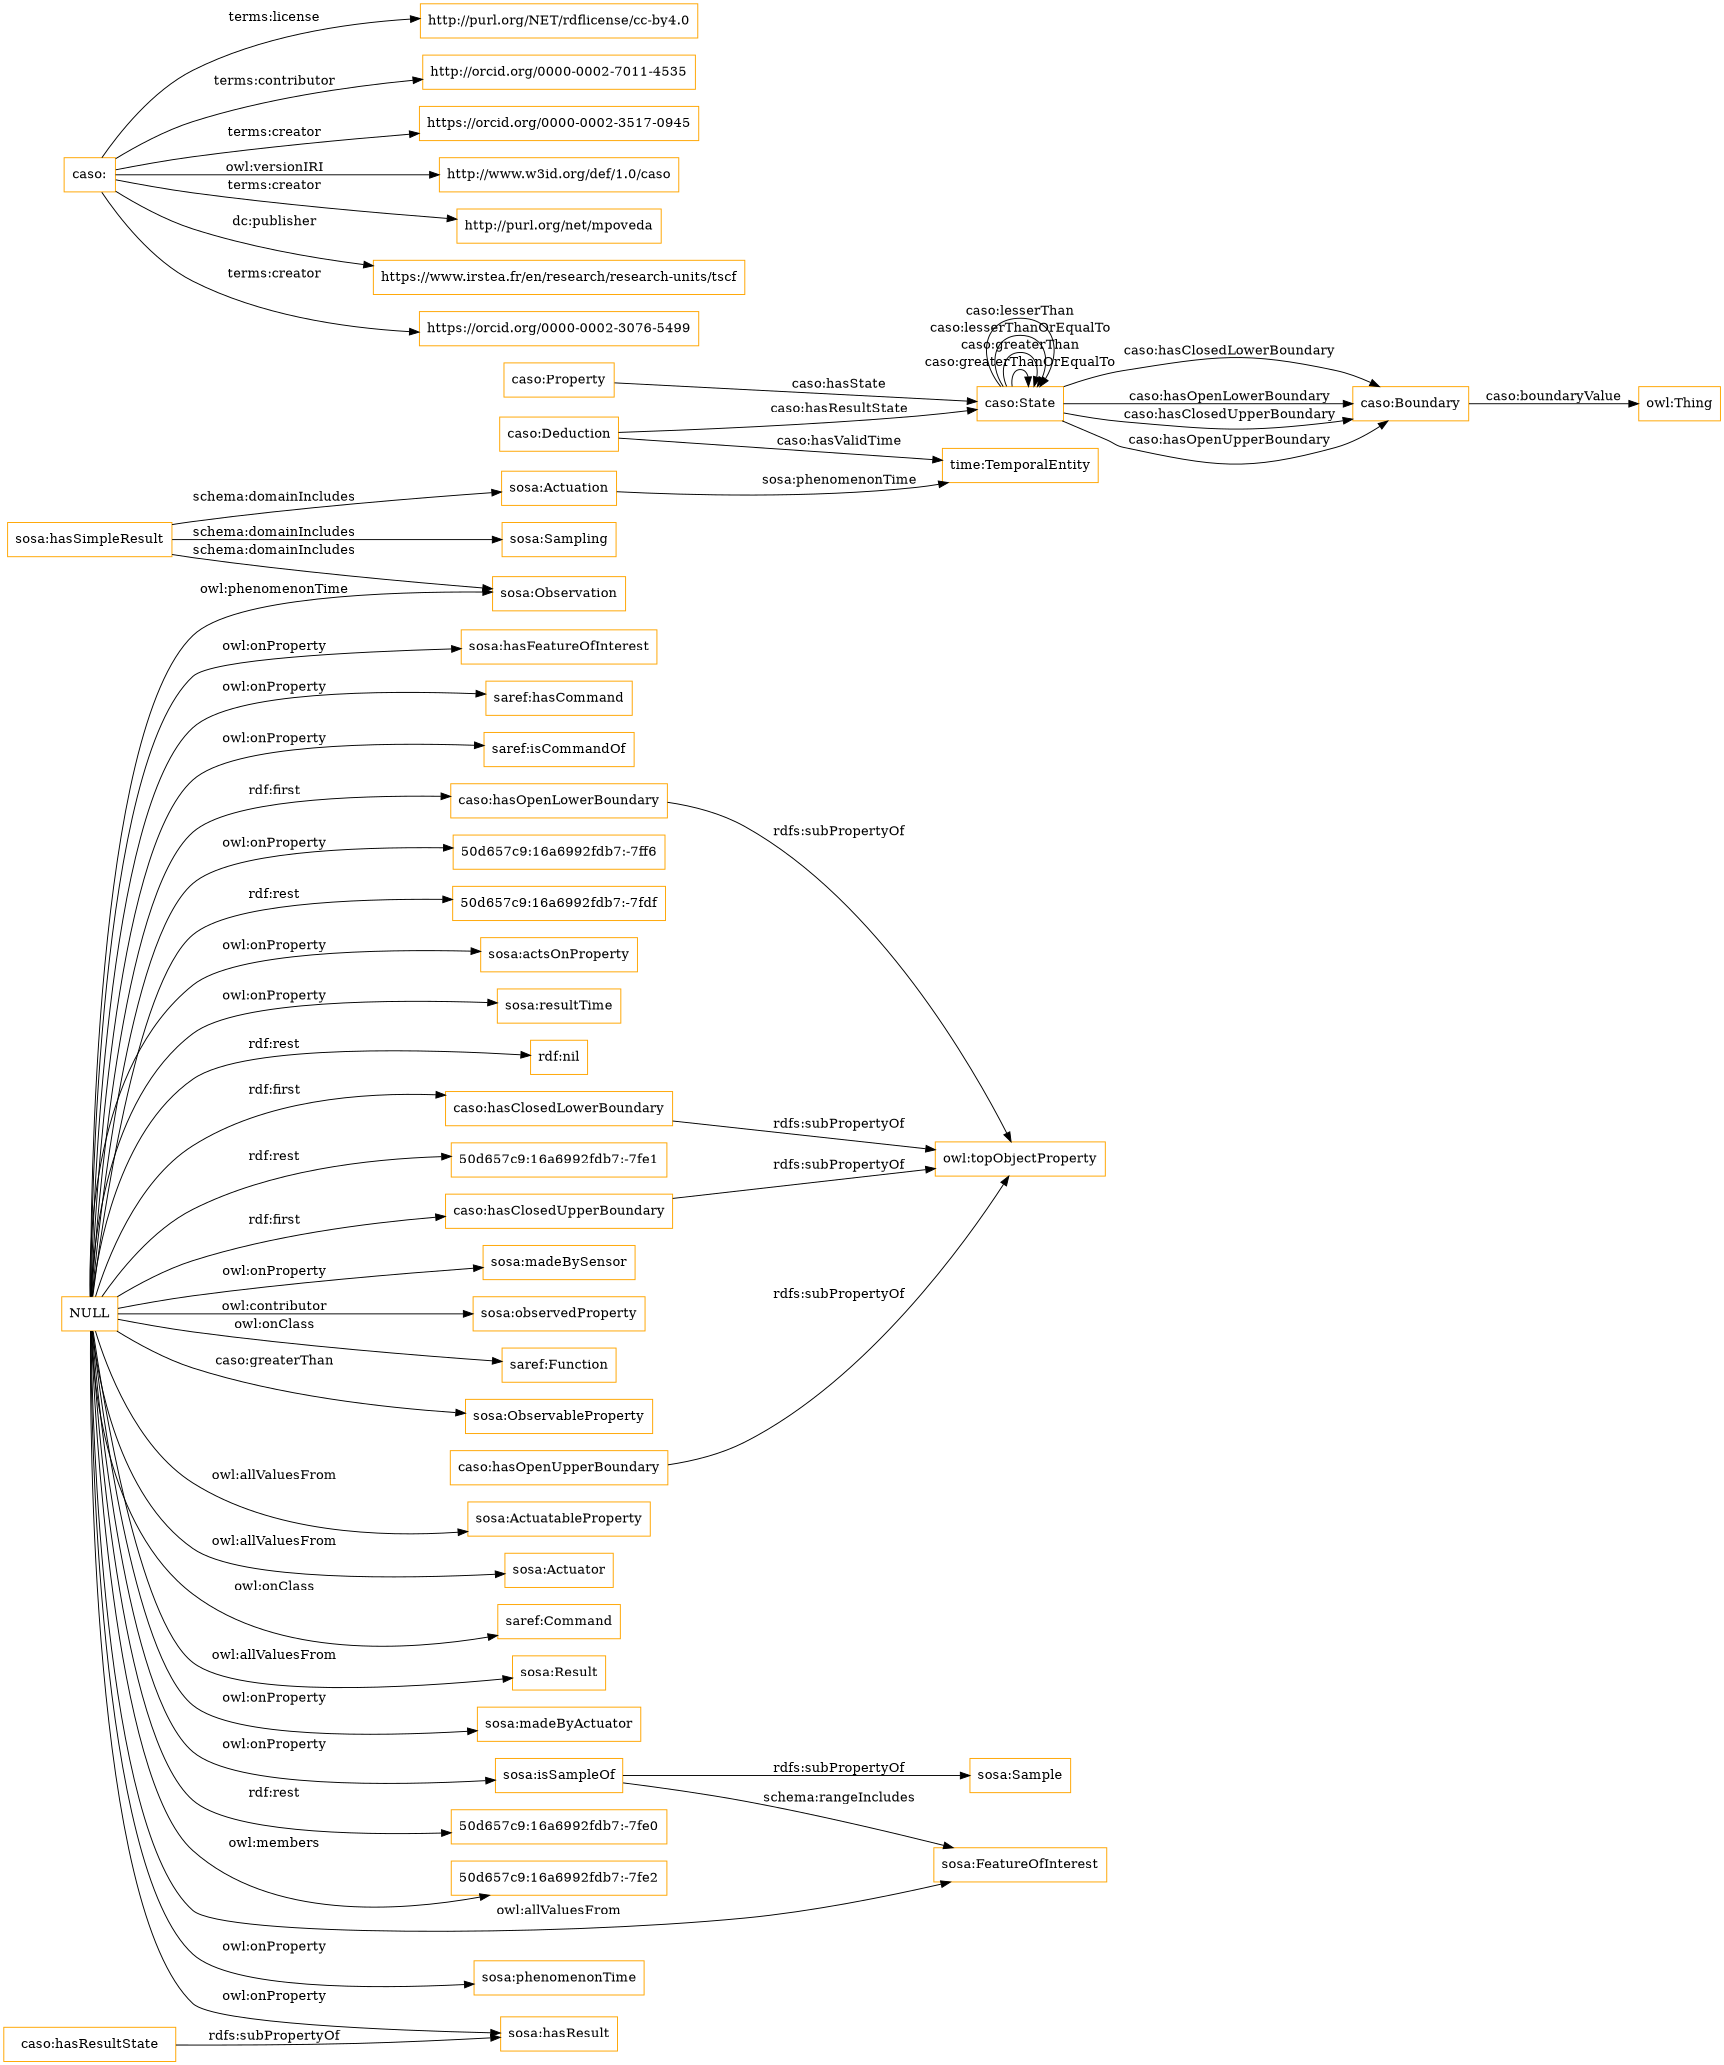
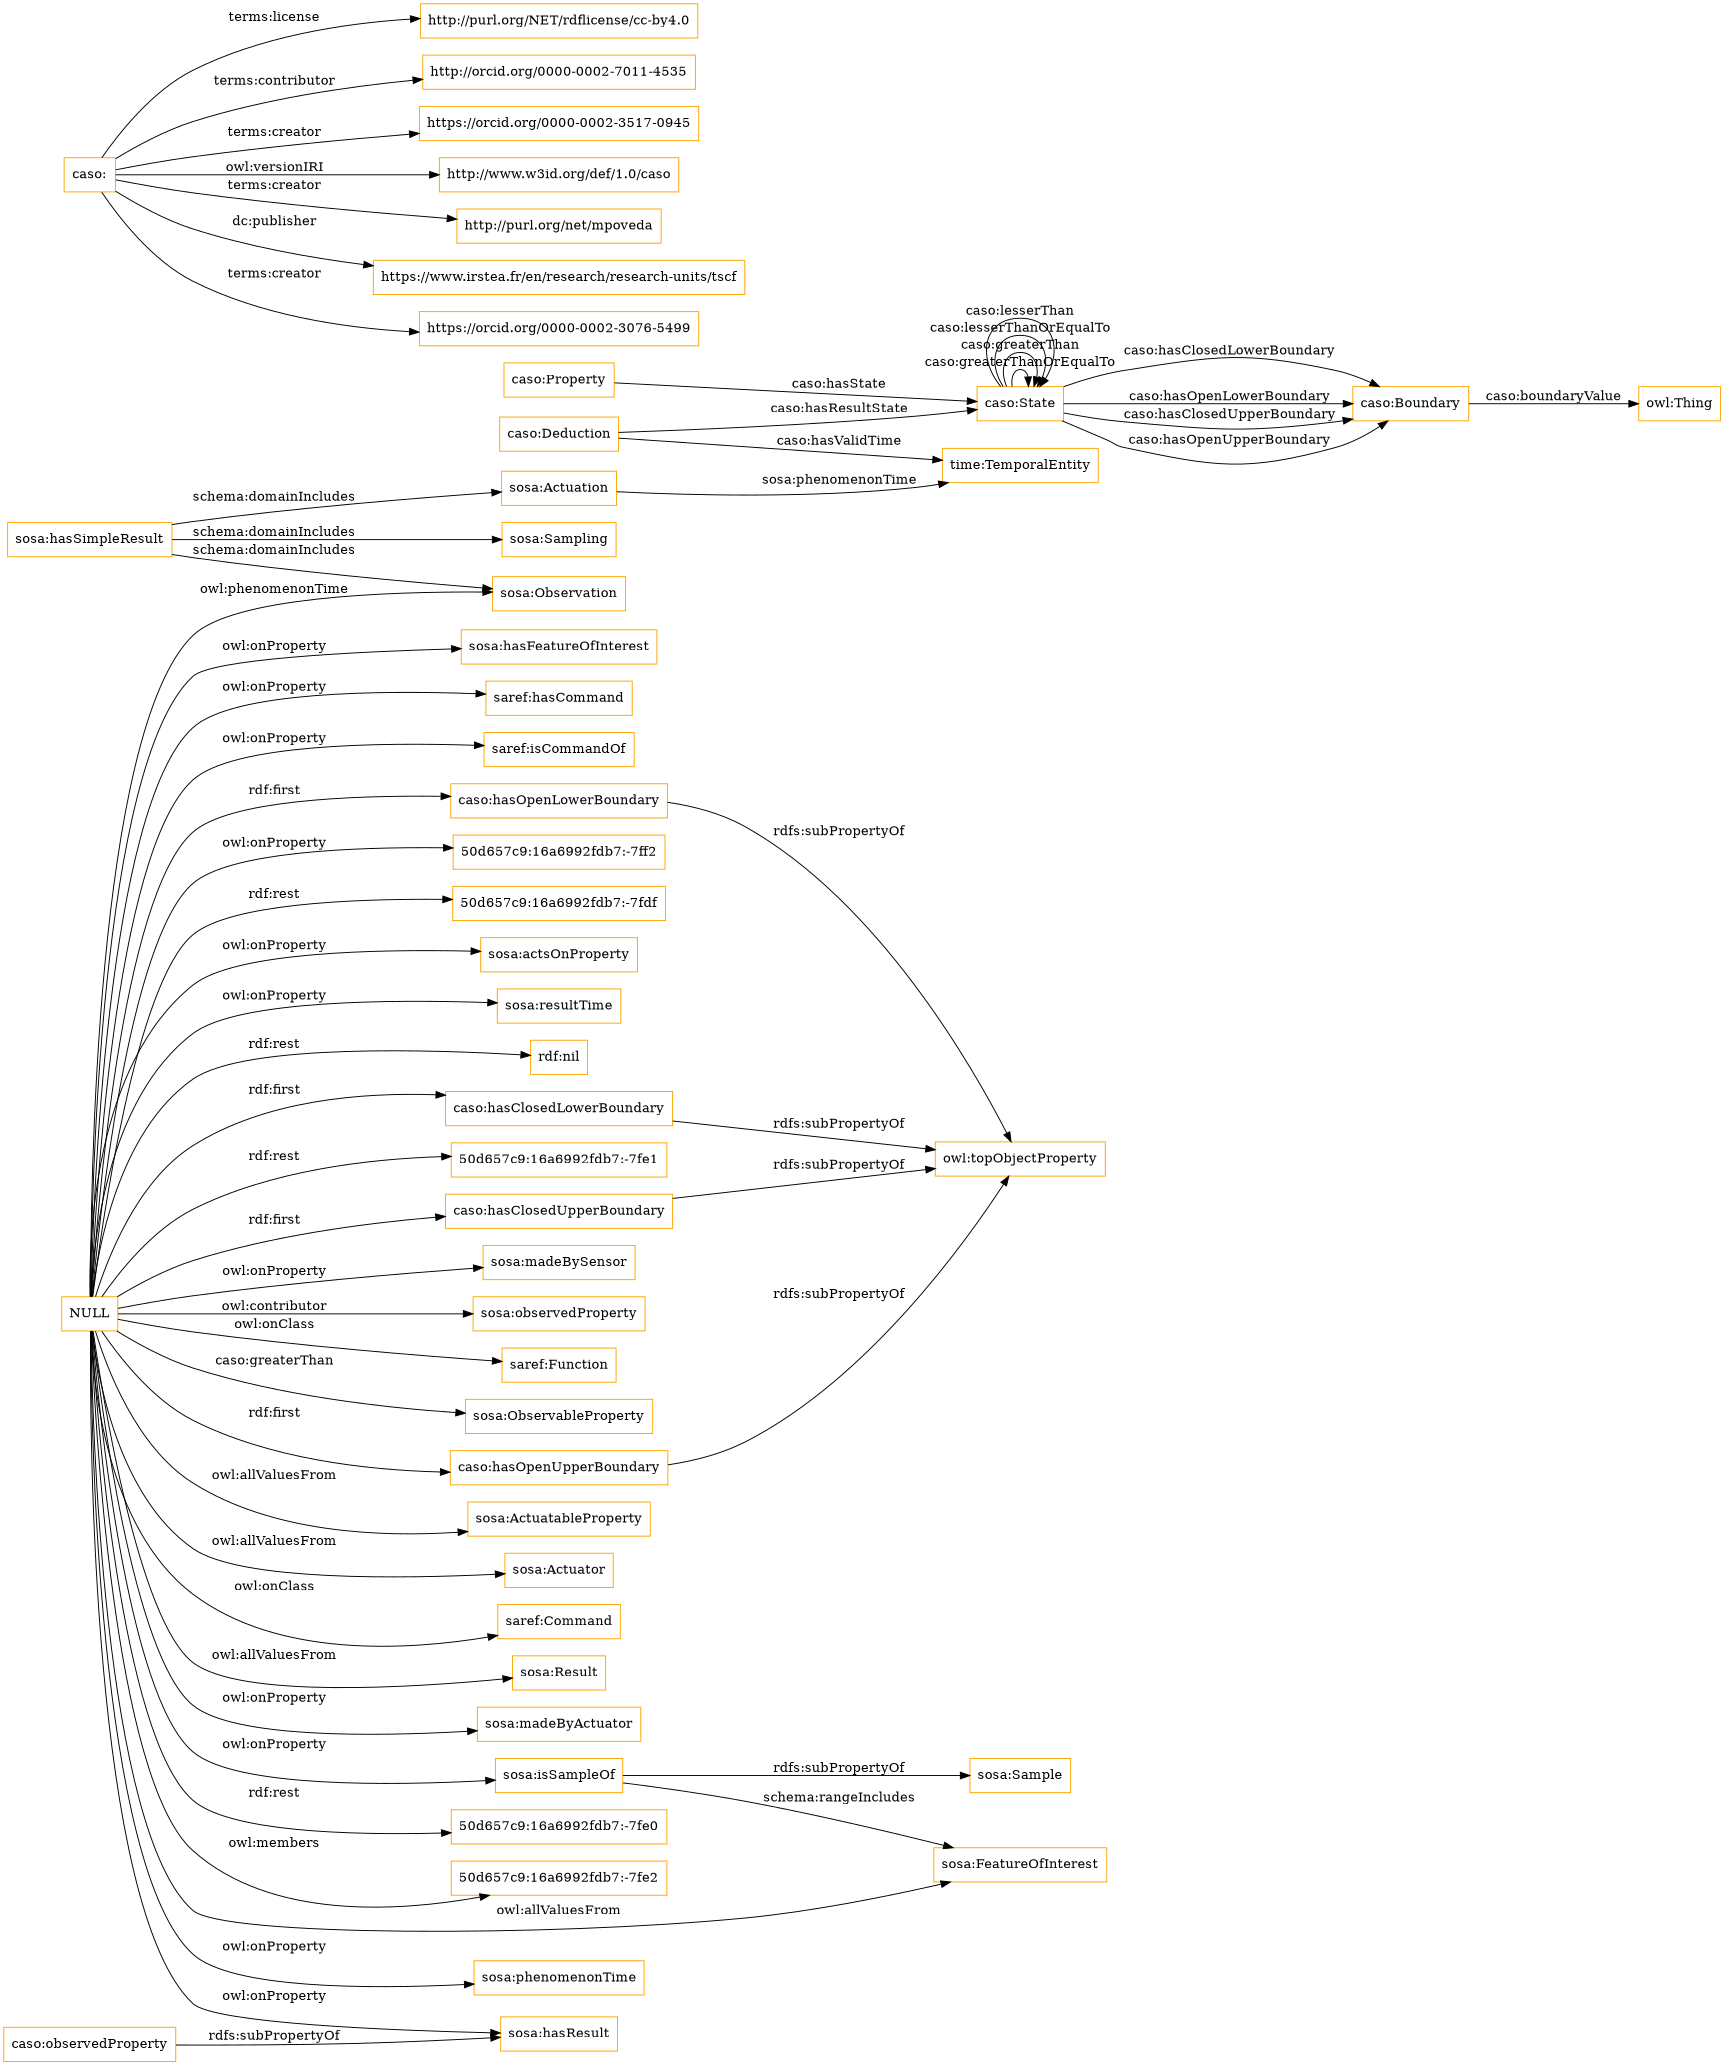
(559, 852) -> (559, 852)
none -> (251, 1444)
(90, 2044) -> (90, 2044)
